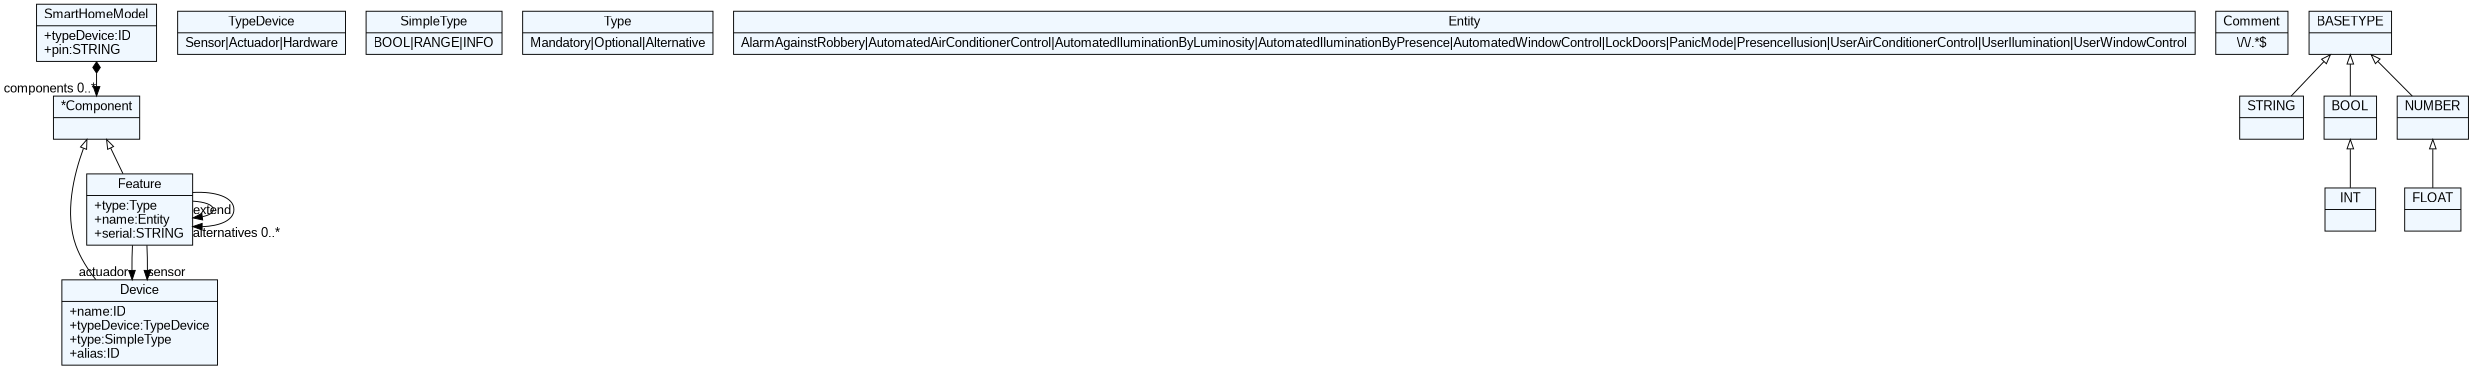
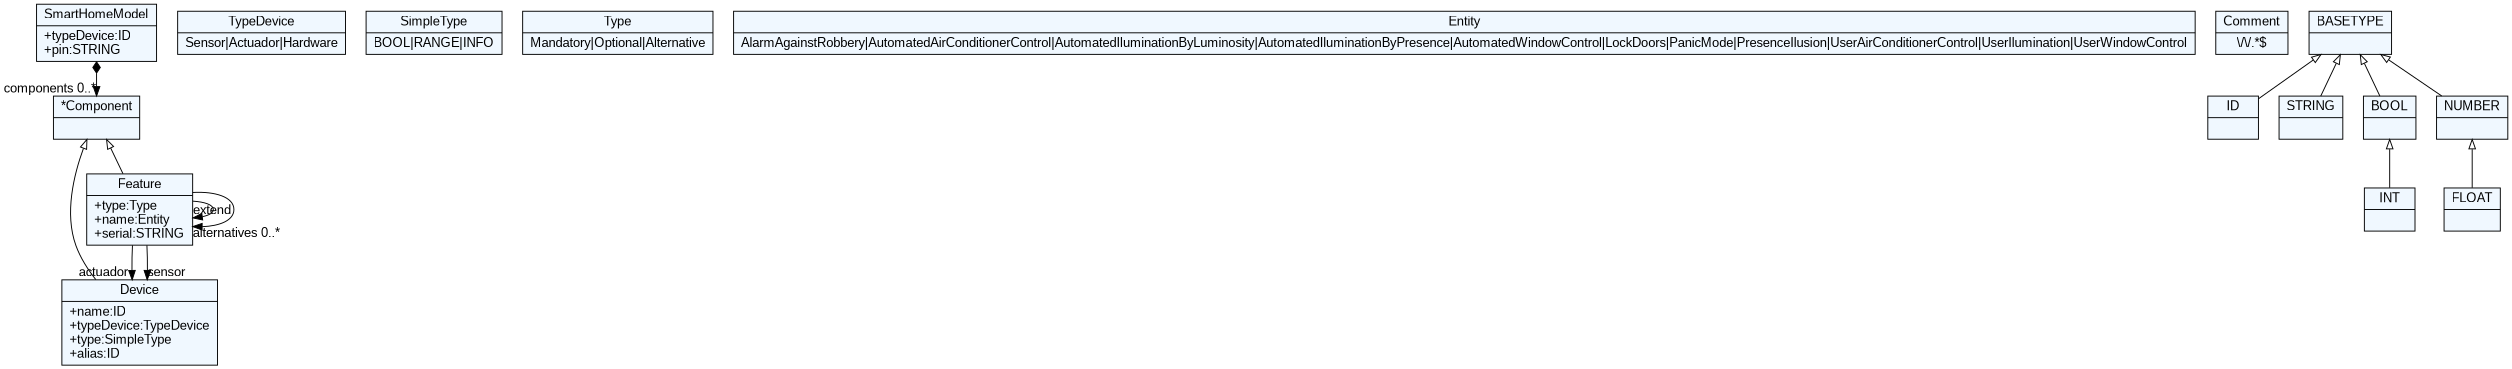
none -> (2233, 118)
